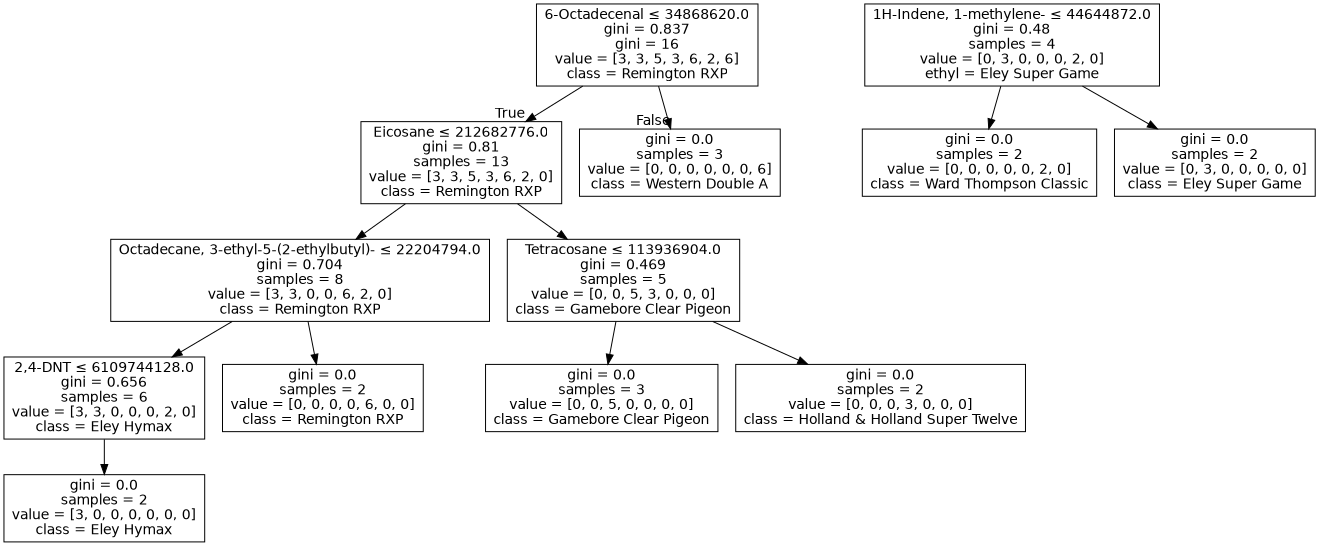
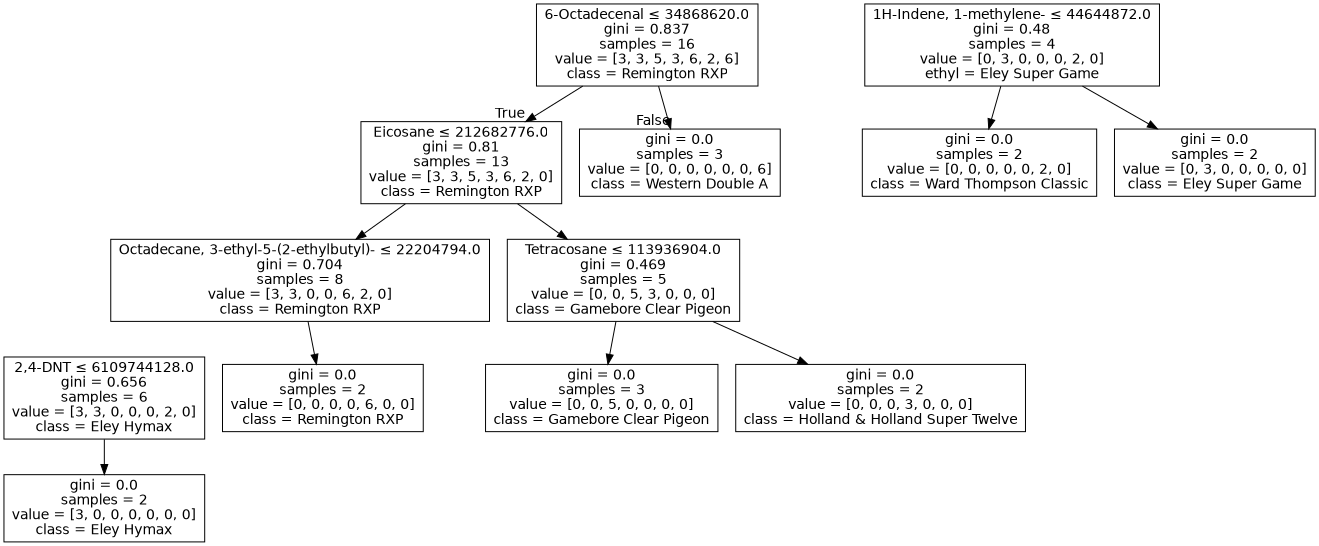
(647, 44) -> (647, 44)
(207, 337) -> none
